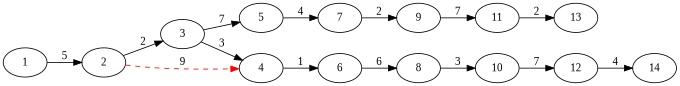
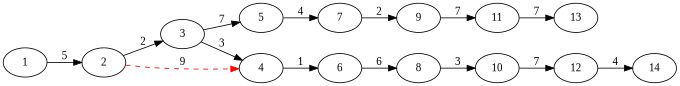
(537, 12) -> (537, 12)
